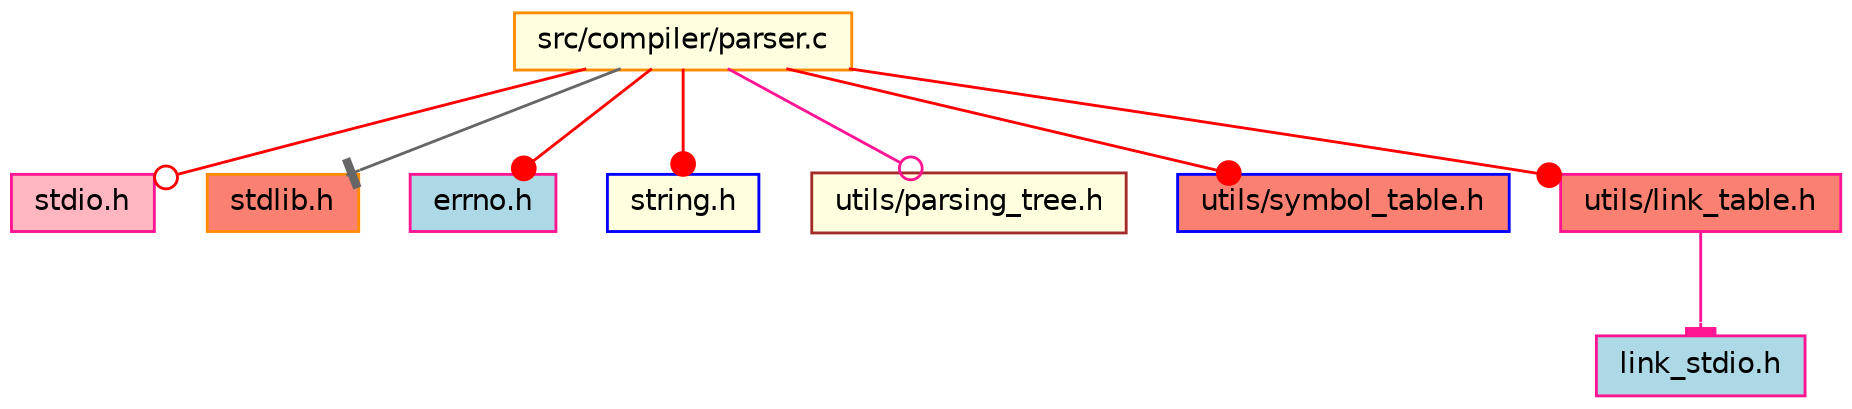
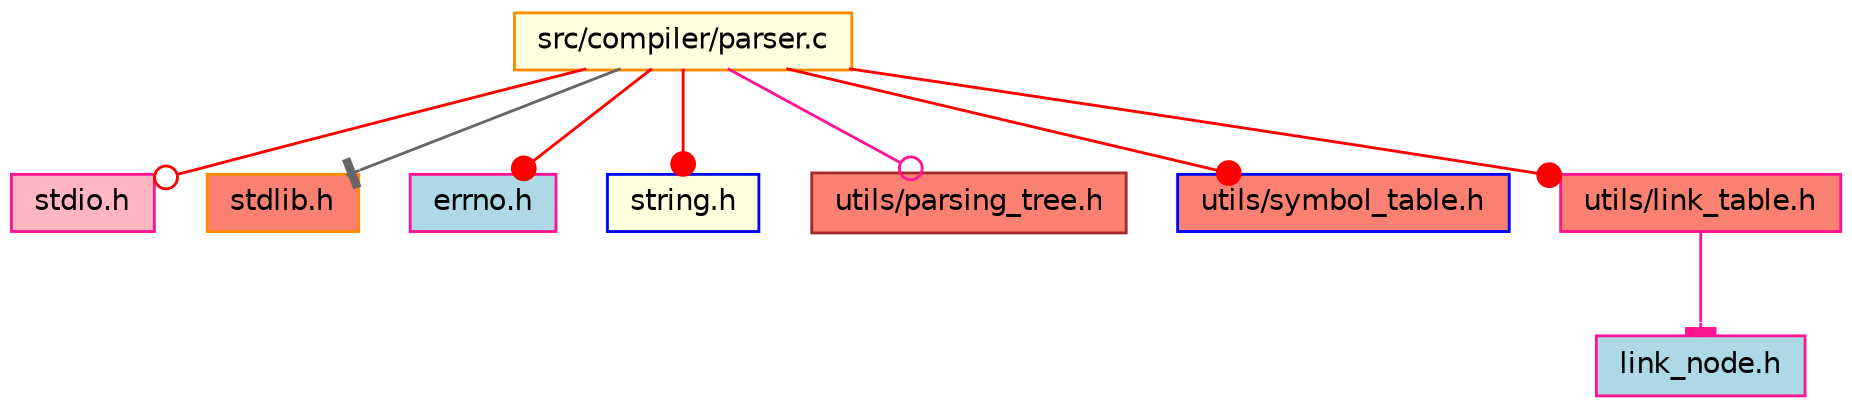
(969, 203) -> (969, 203)
(1701, 366) -> (1701, 366)
